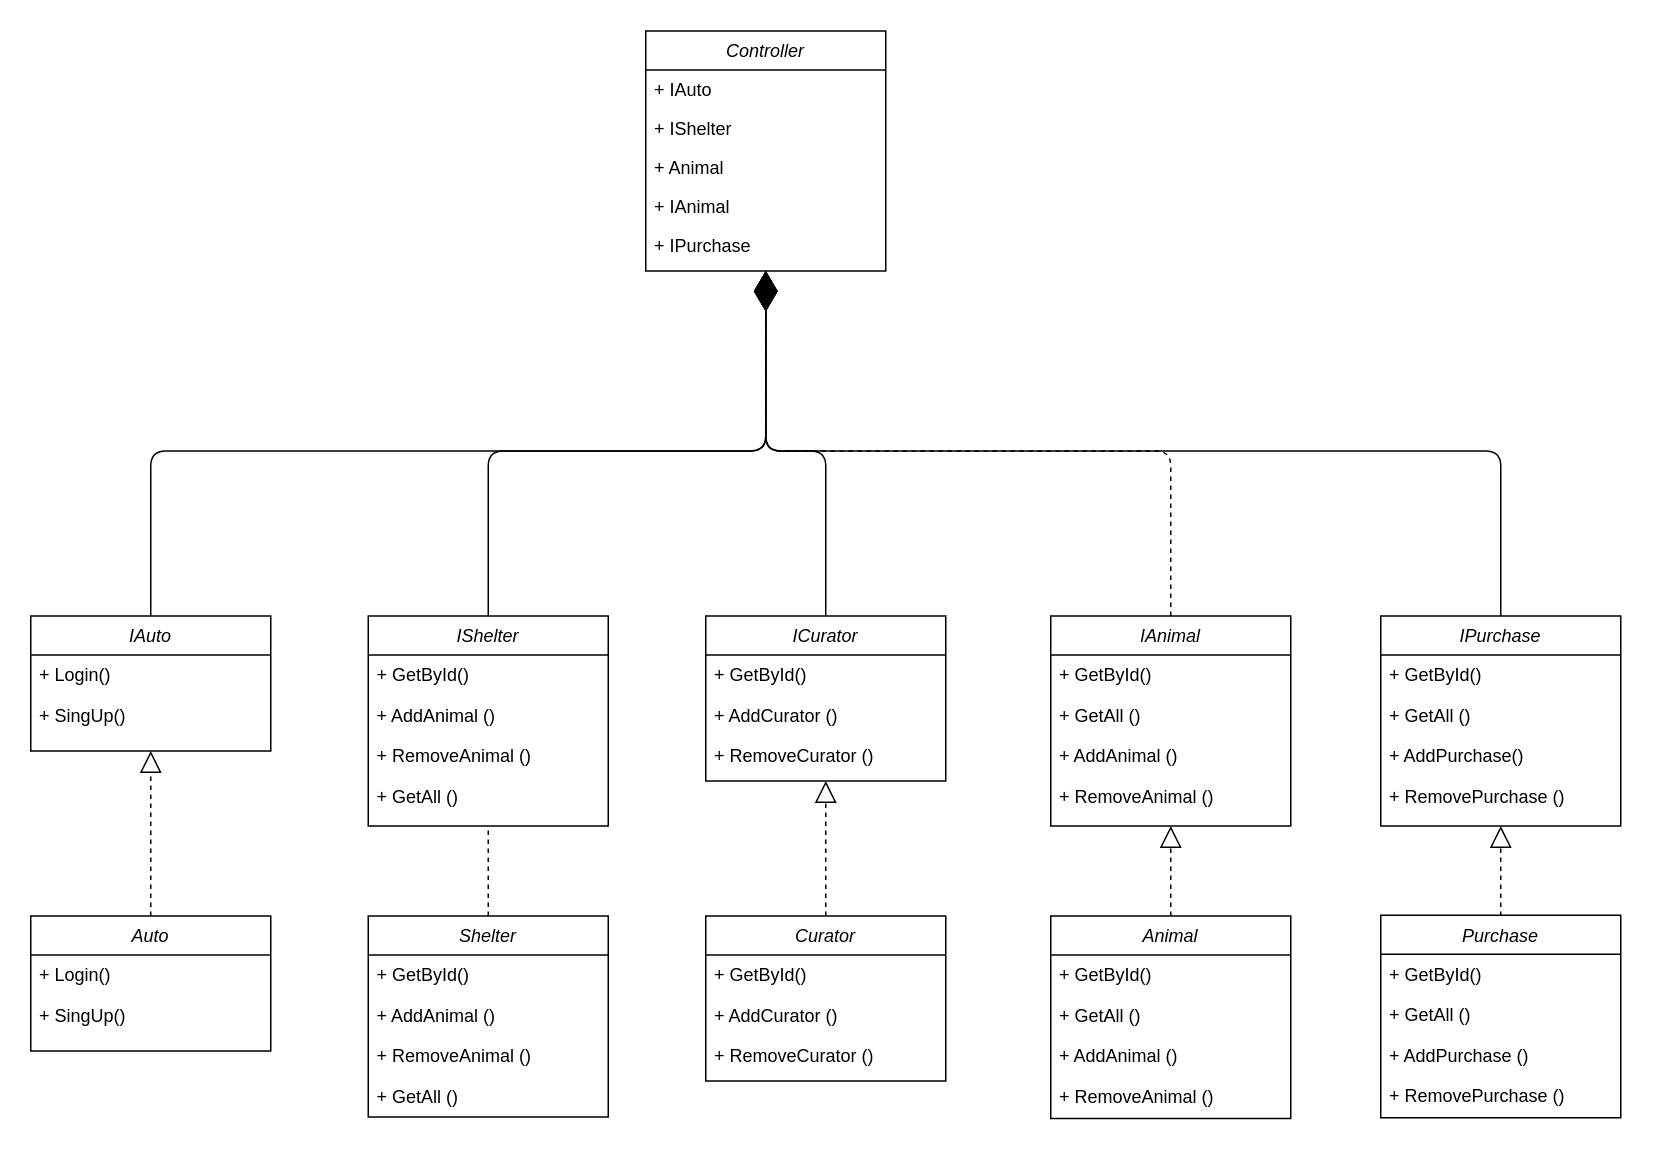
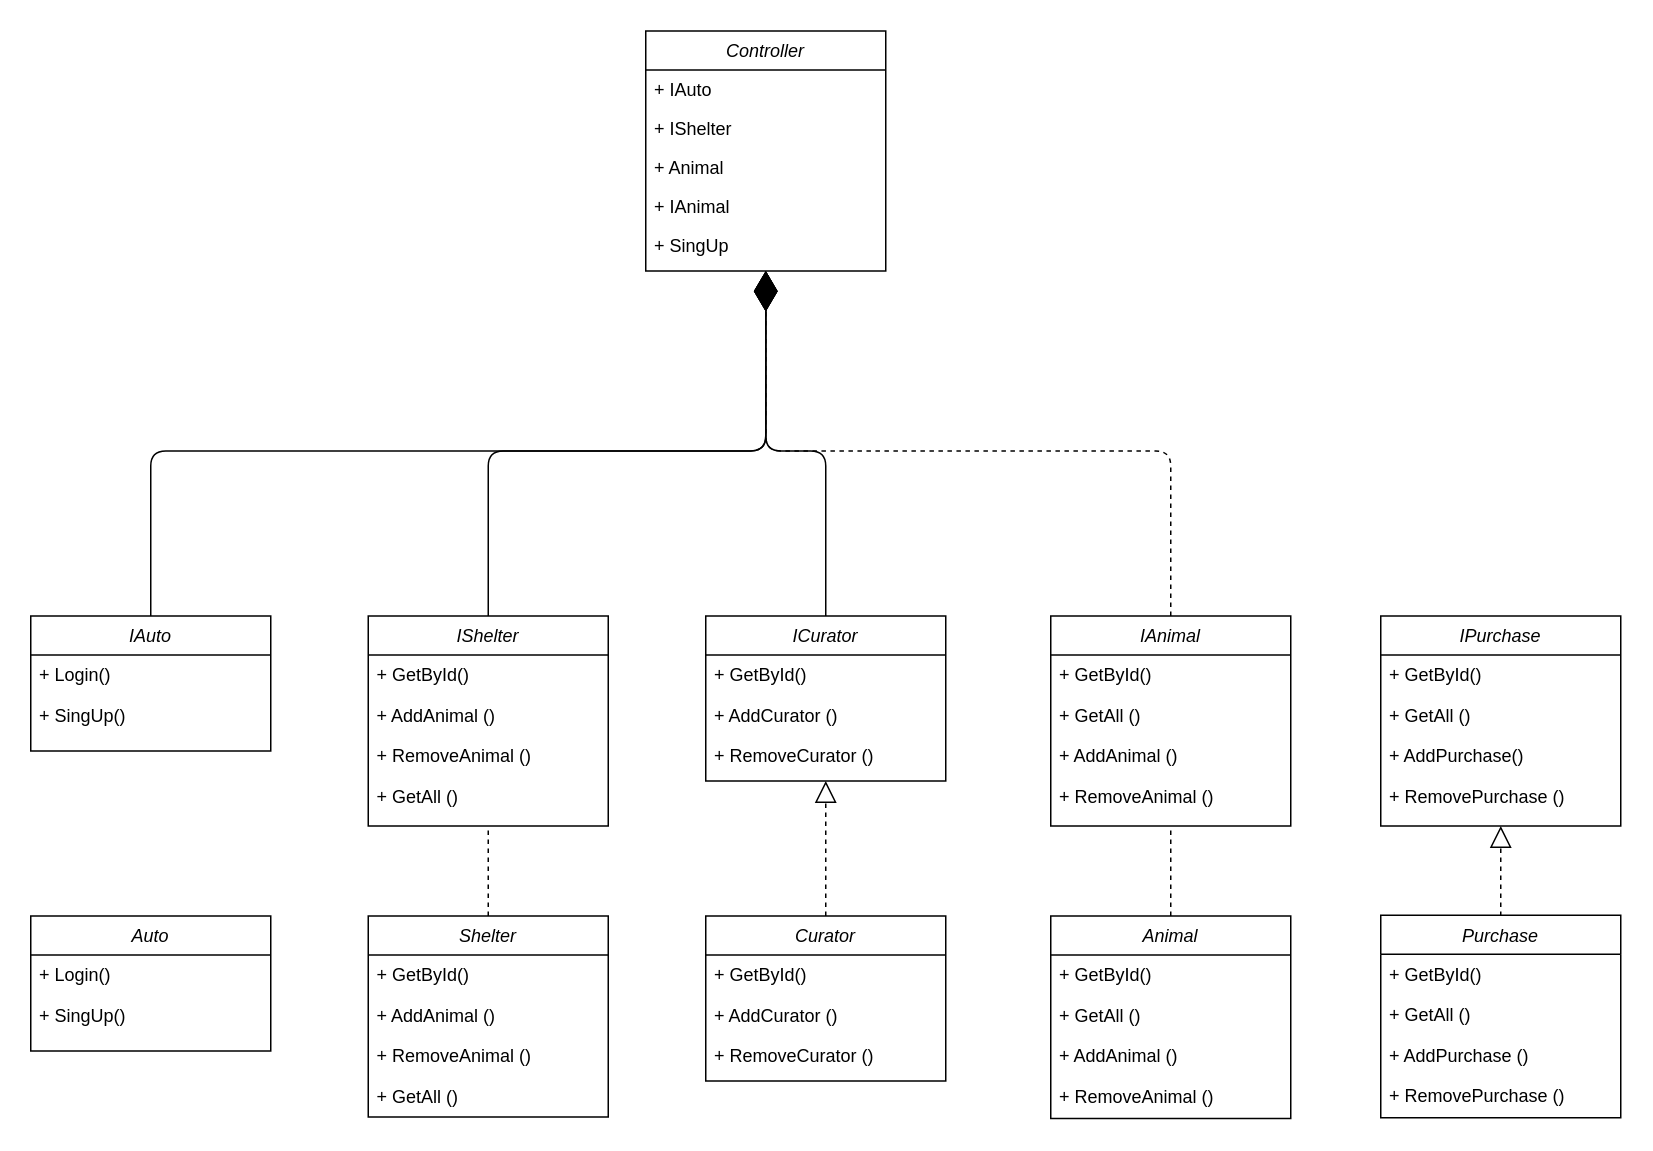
(707, 246) -> (690, 246)
(1411, 451) -> none
(151, 844) -> none
(1171, 848) -> (1171, 839)
